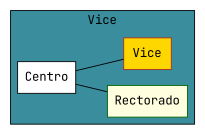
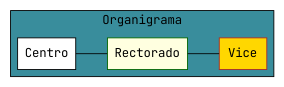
(103, 21) -> (142, 21)
(100, 65) -> (203, 54)
